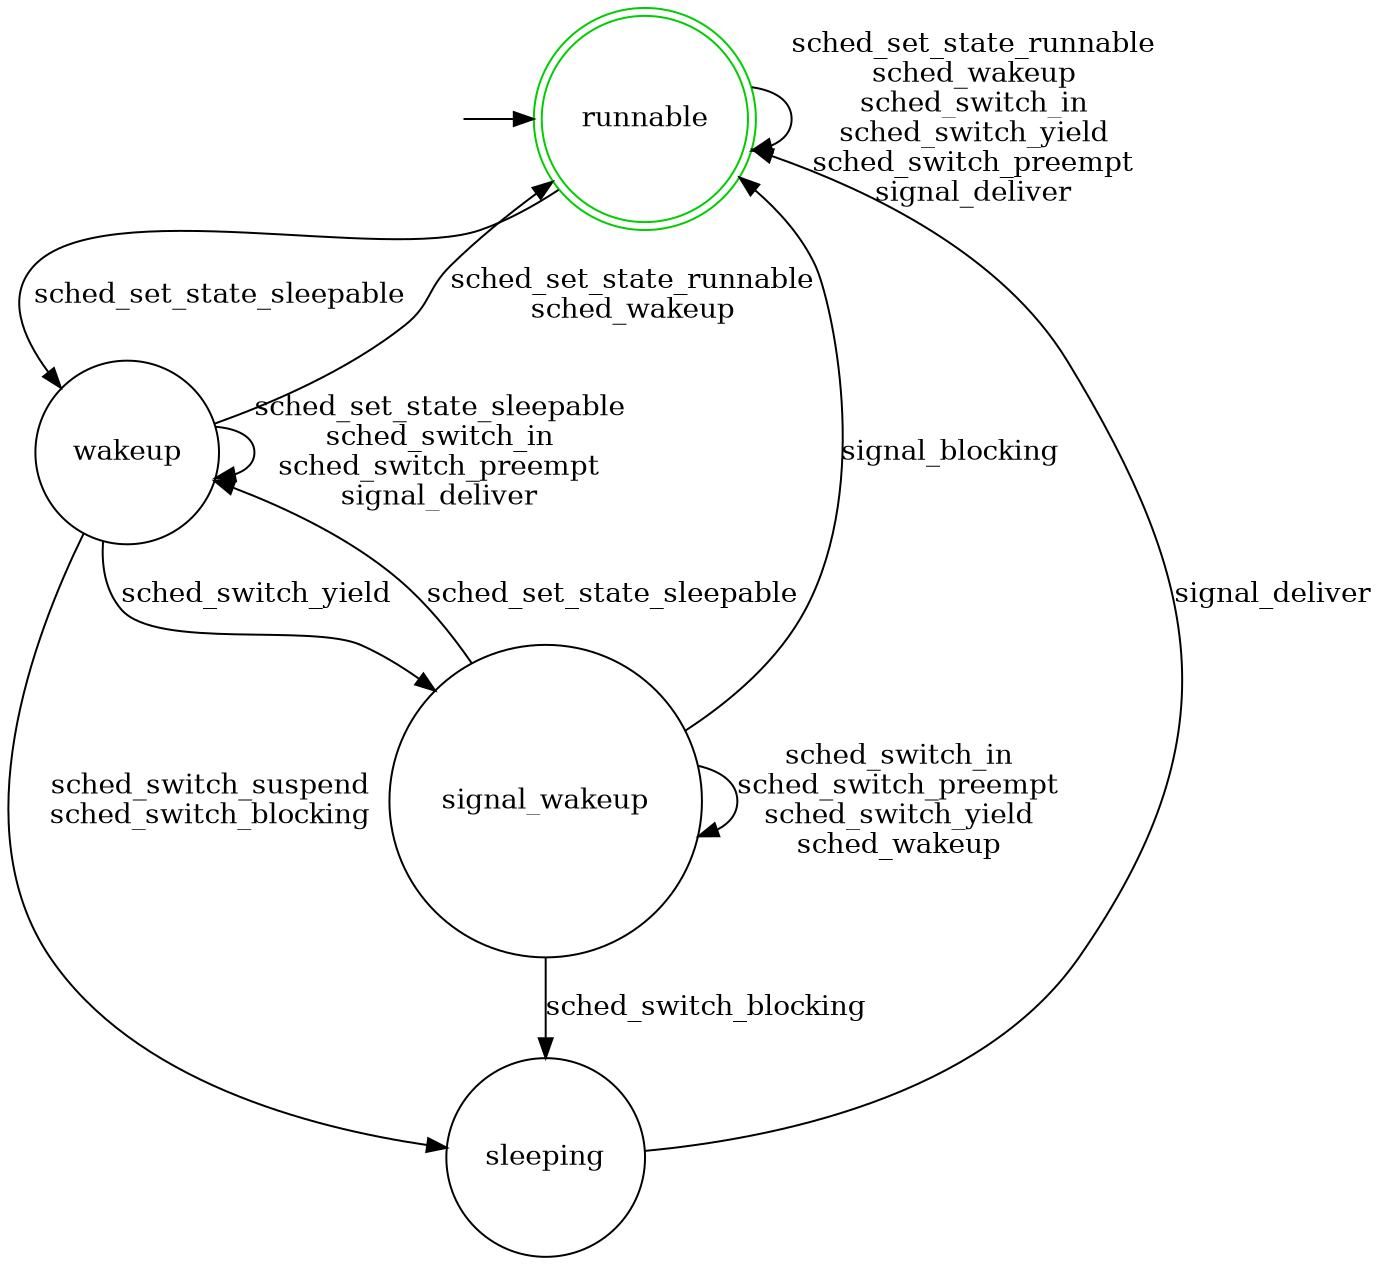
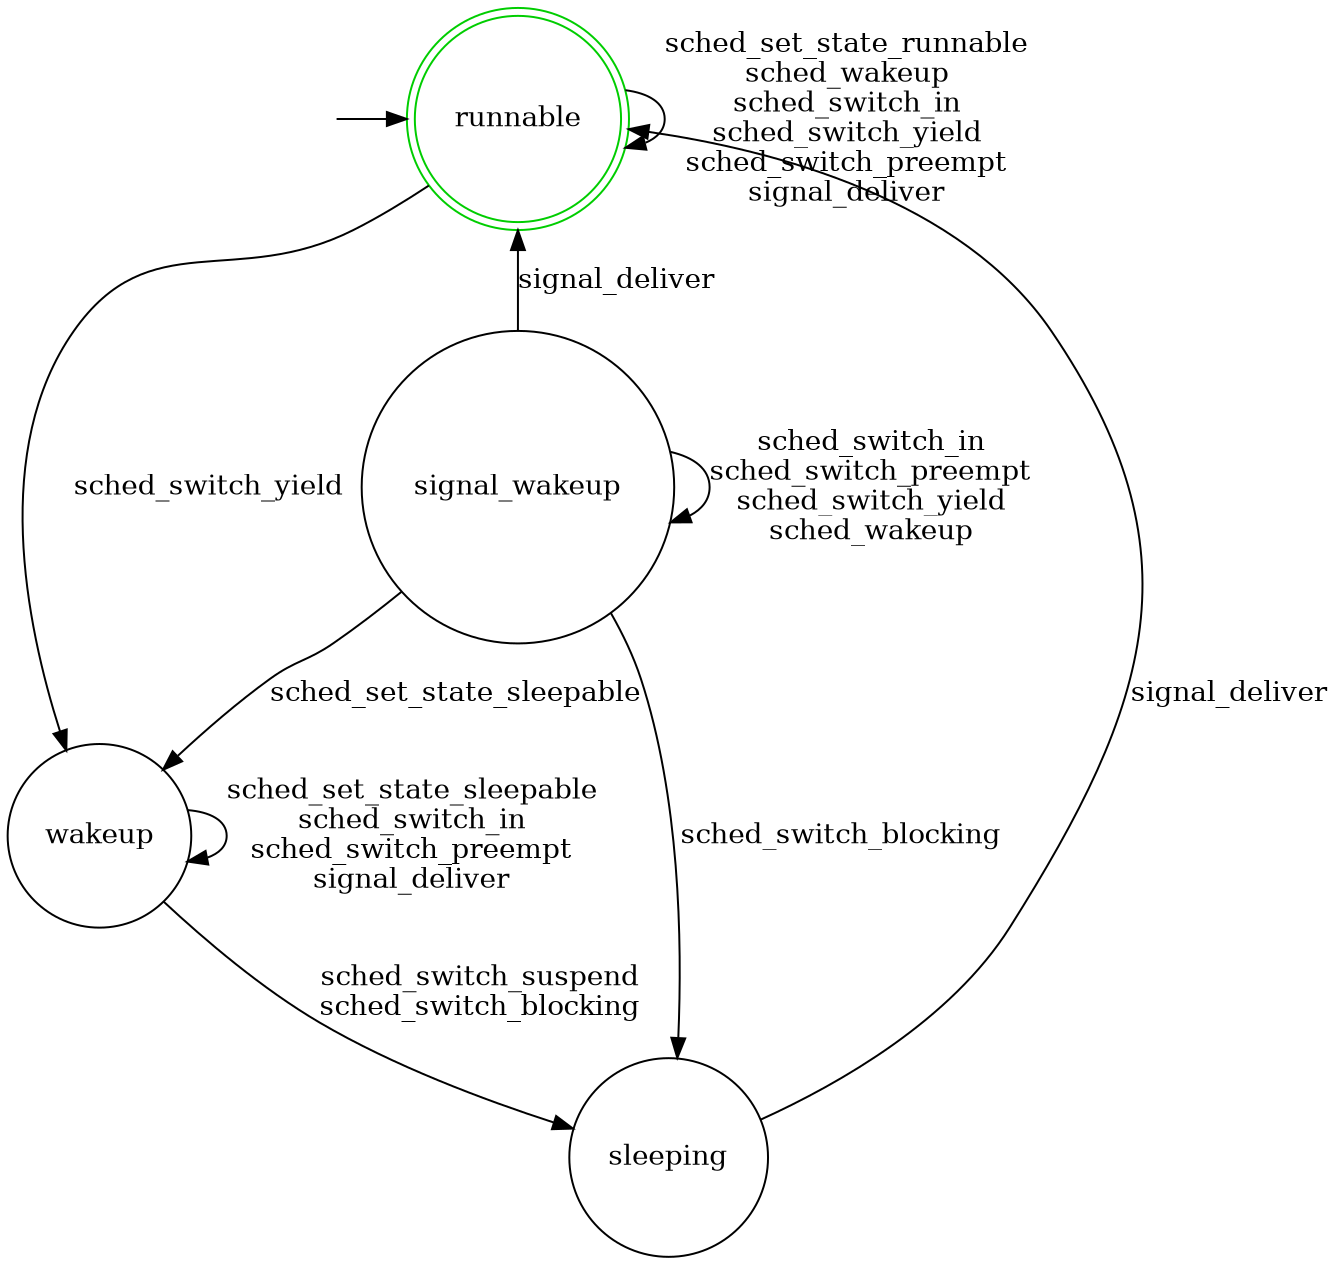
(219, 295) -> (209, 487)
(394, 333) -> none
(950, 452) -> (617, 281)
(236, 634) -> none
